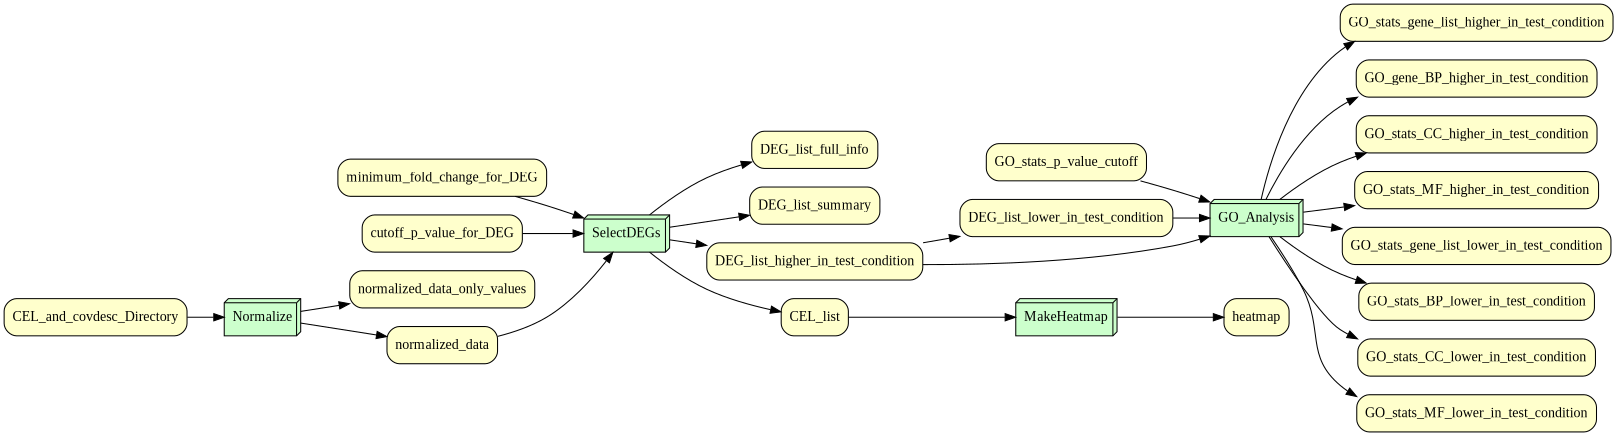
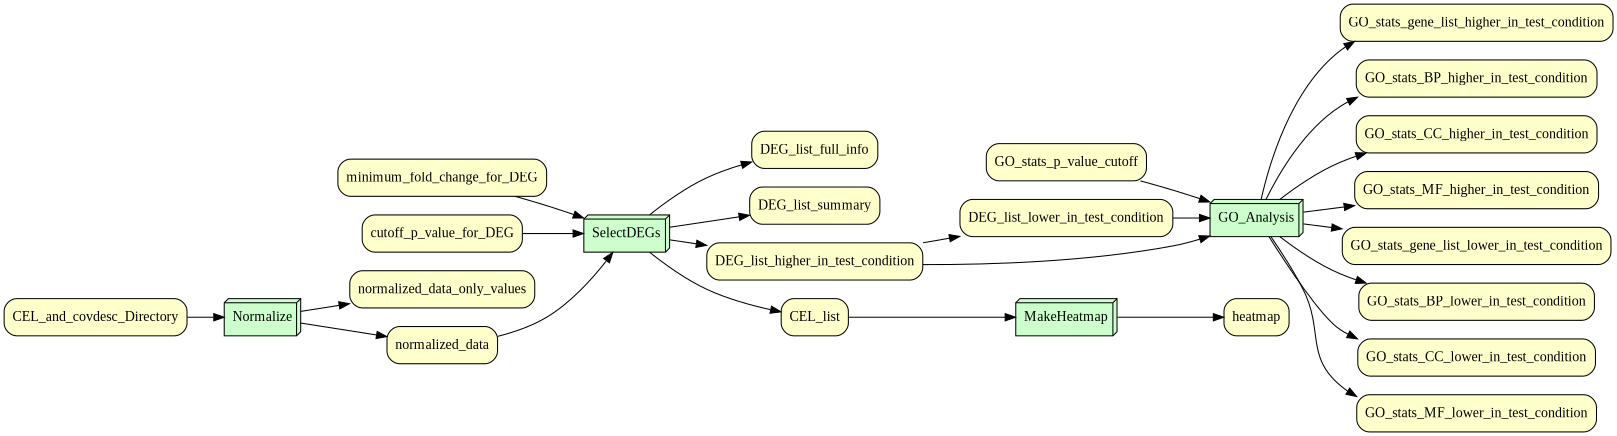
(1477, 79) -> (1477, 79)
